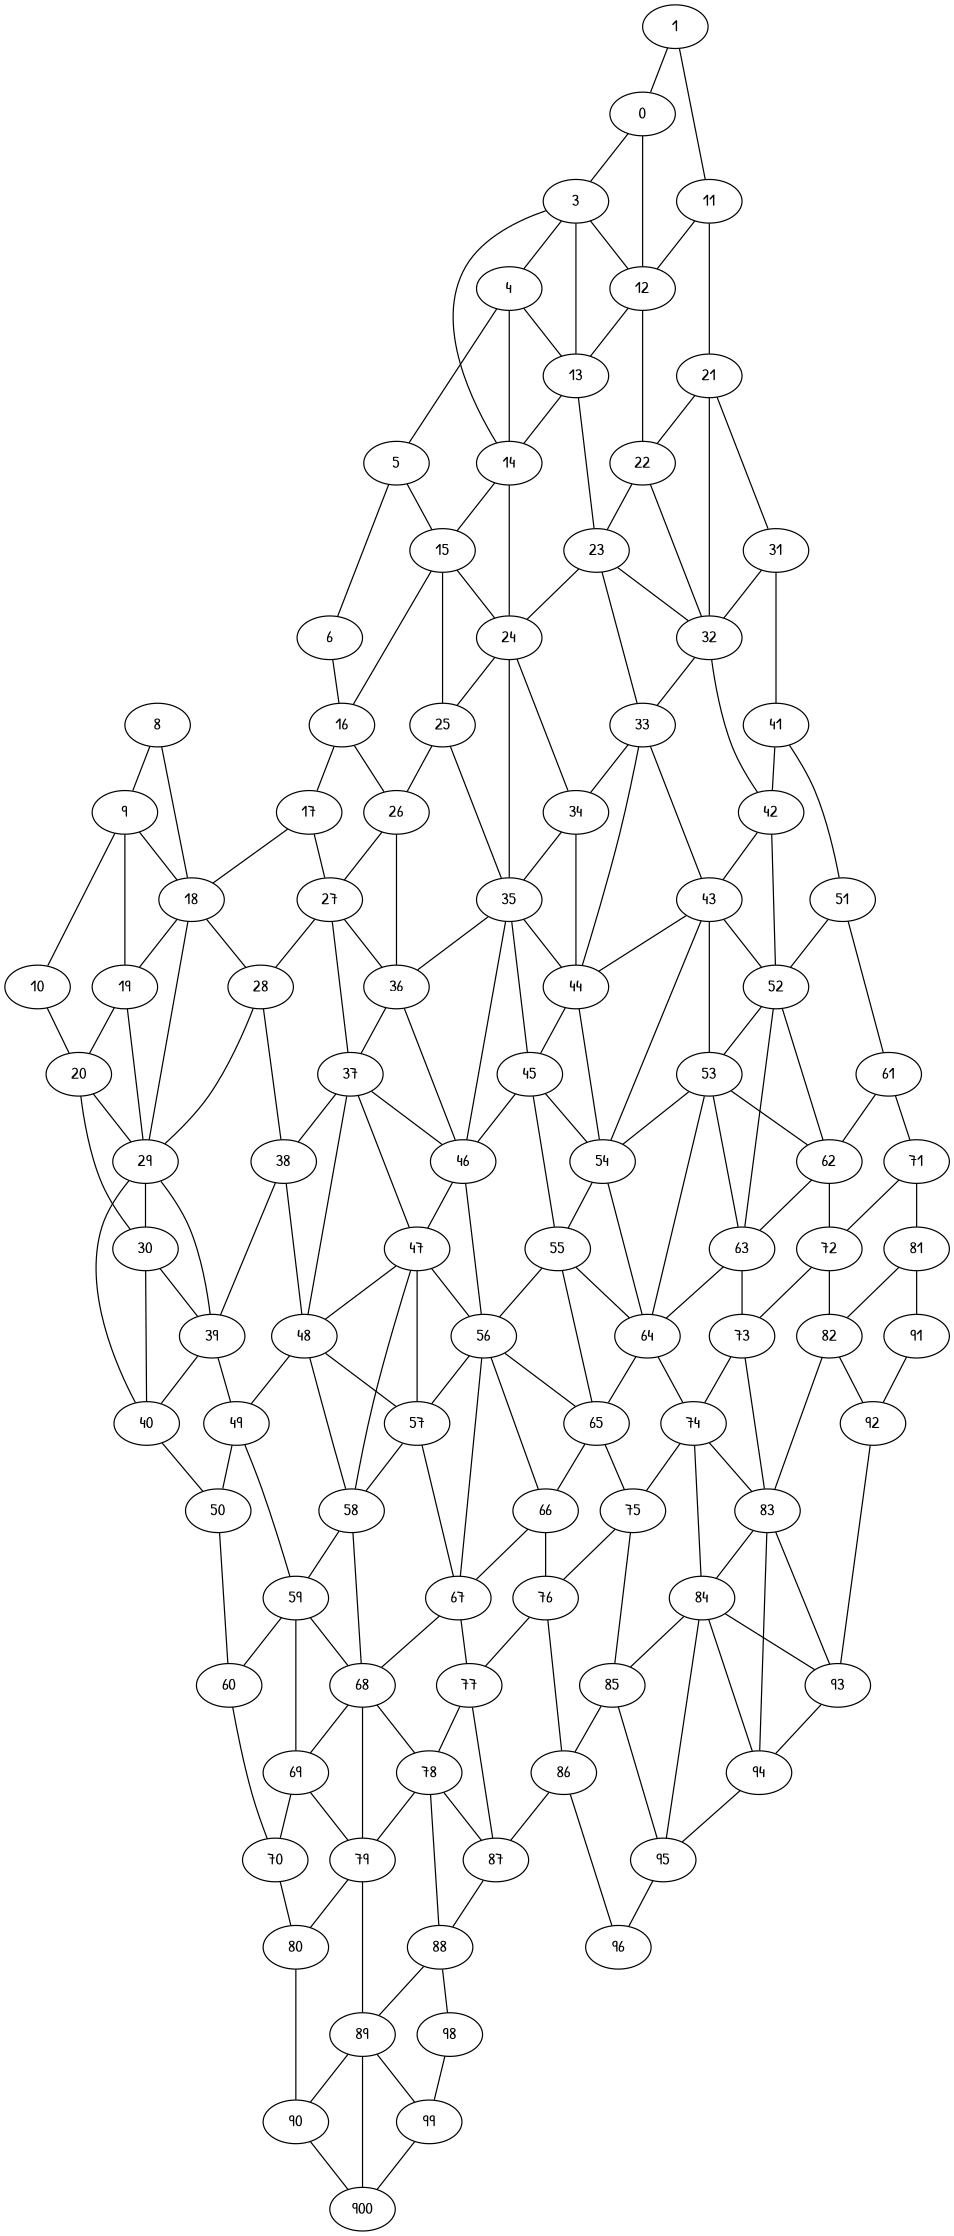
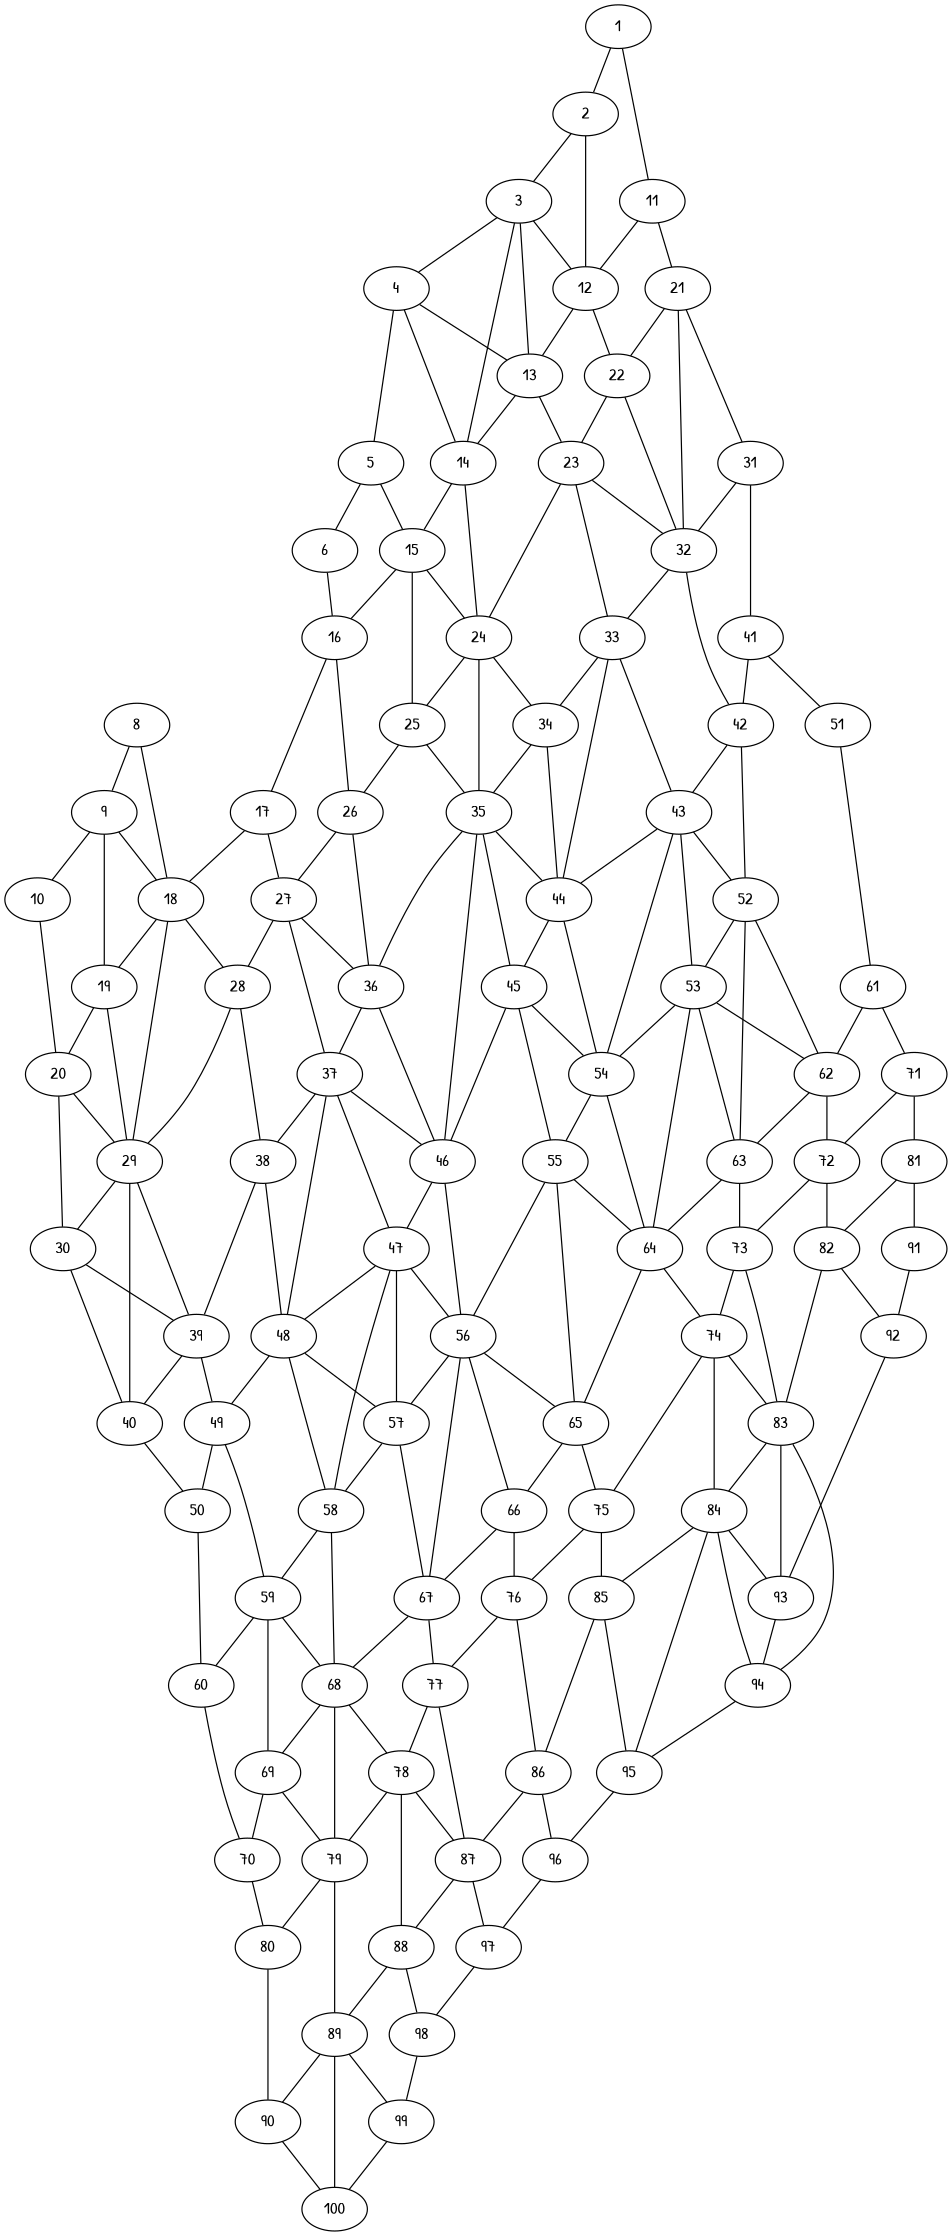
(643, 114) -> (586, 114)
(809, 943) -> none
none -> (489, 1947)
(363, 2209) -> (335, 2209)
